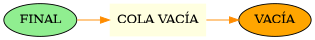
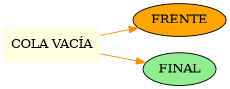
(89, 20) -> (118, 57)
(275, 20) -> (180, 20)
